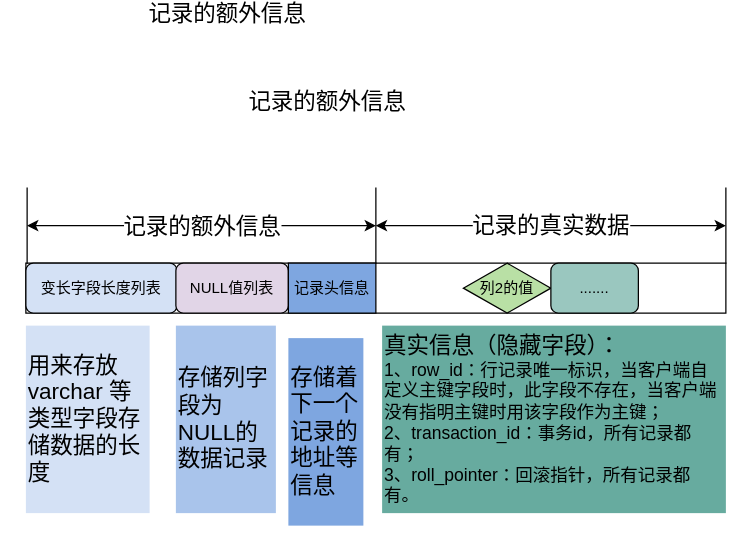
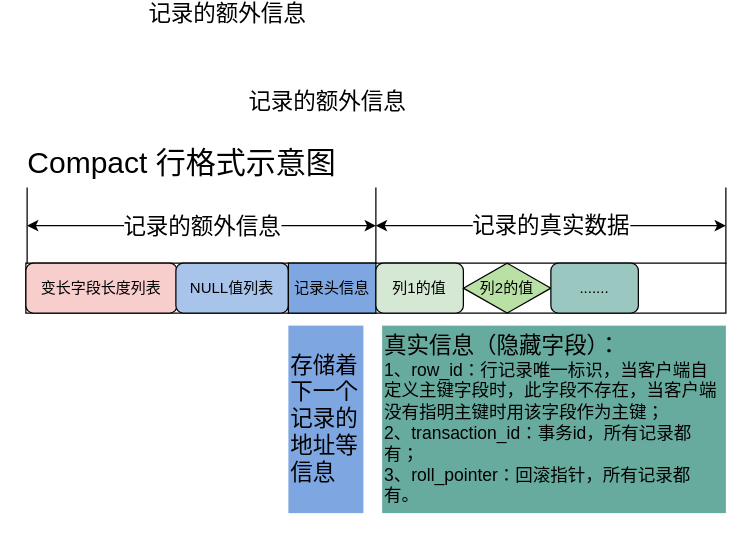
none -> (182, 163)
(101, 288) -> (101, 288)
(232, 288) -> (232, 288)
none -> (419, 288)
(88, 419) -> none
(226, 419) -> none
(326, 432) -> (326, 419)
